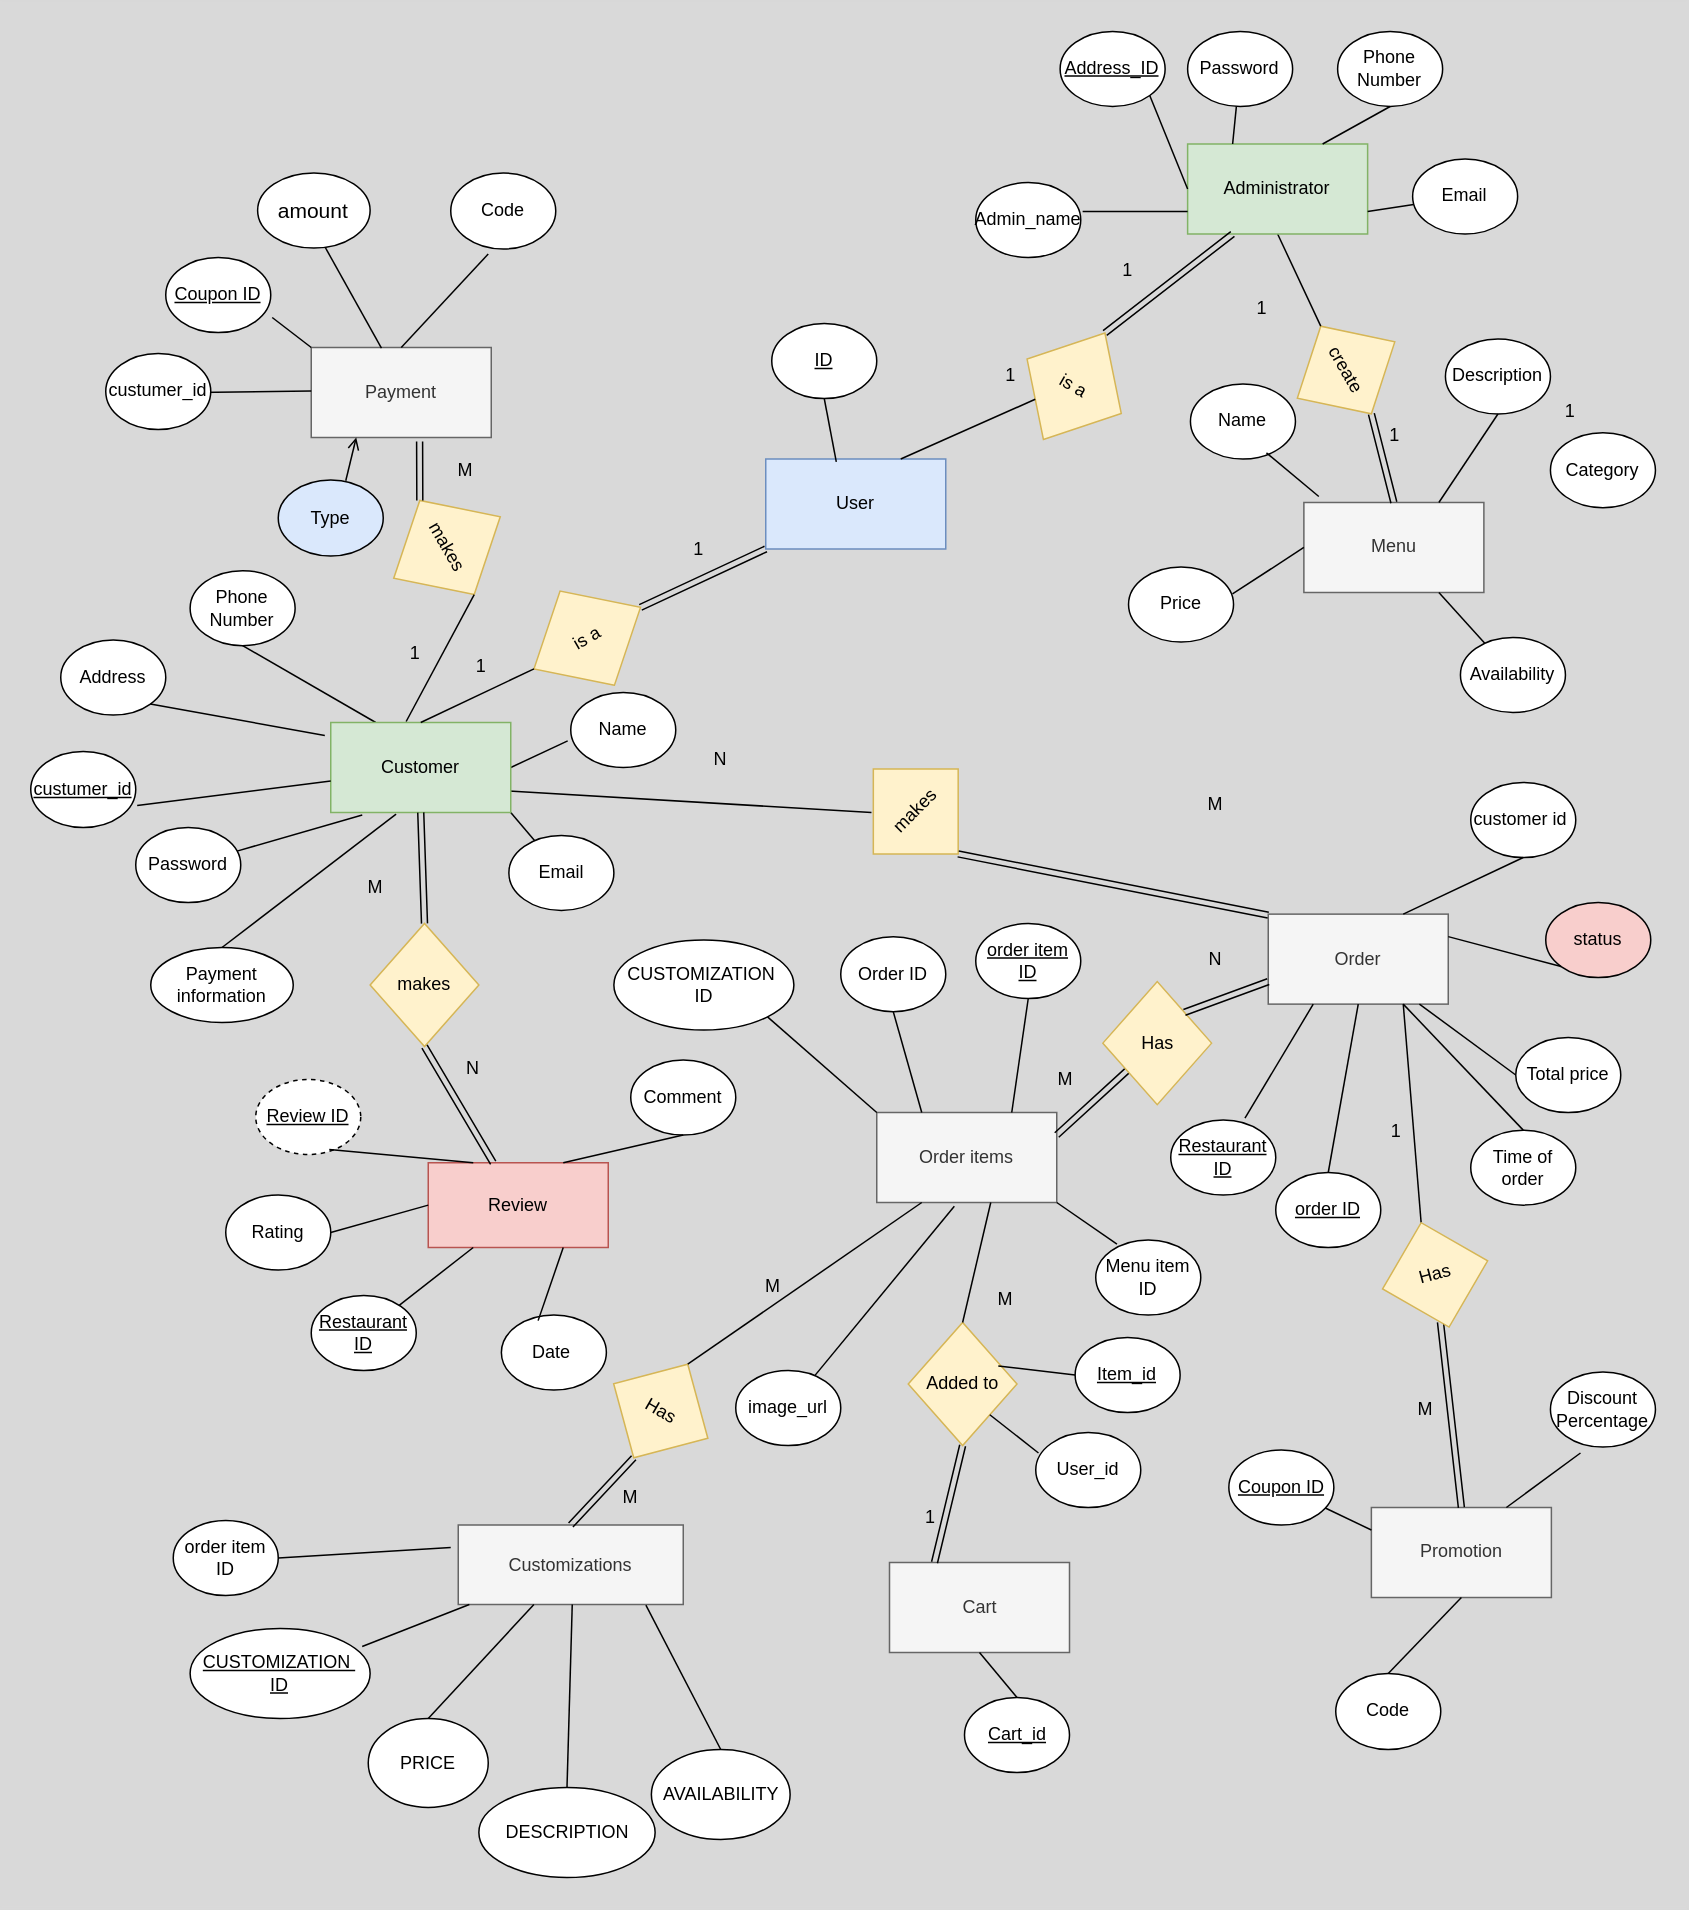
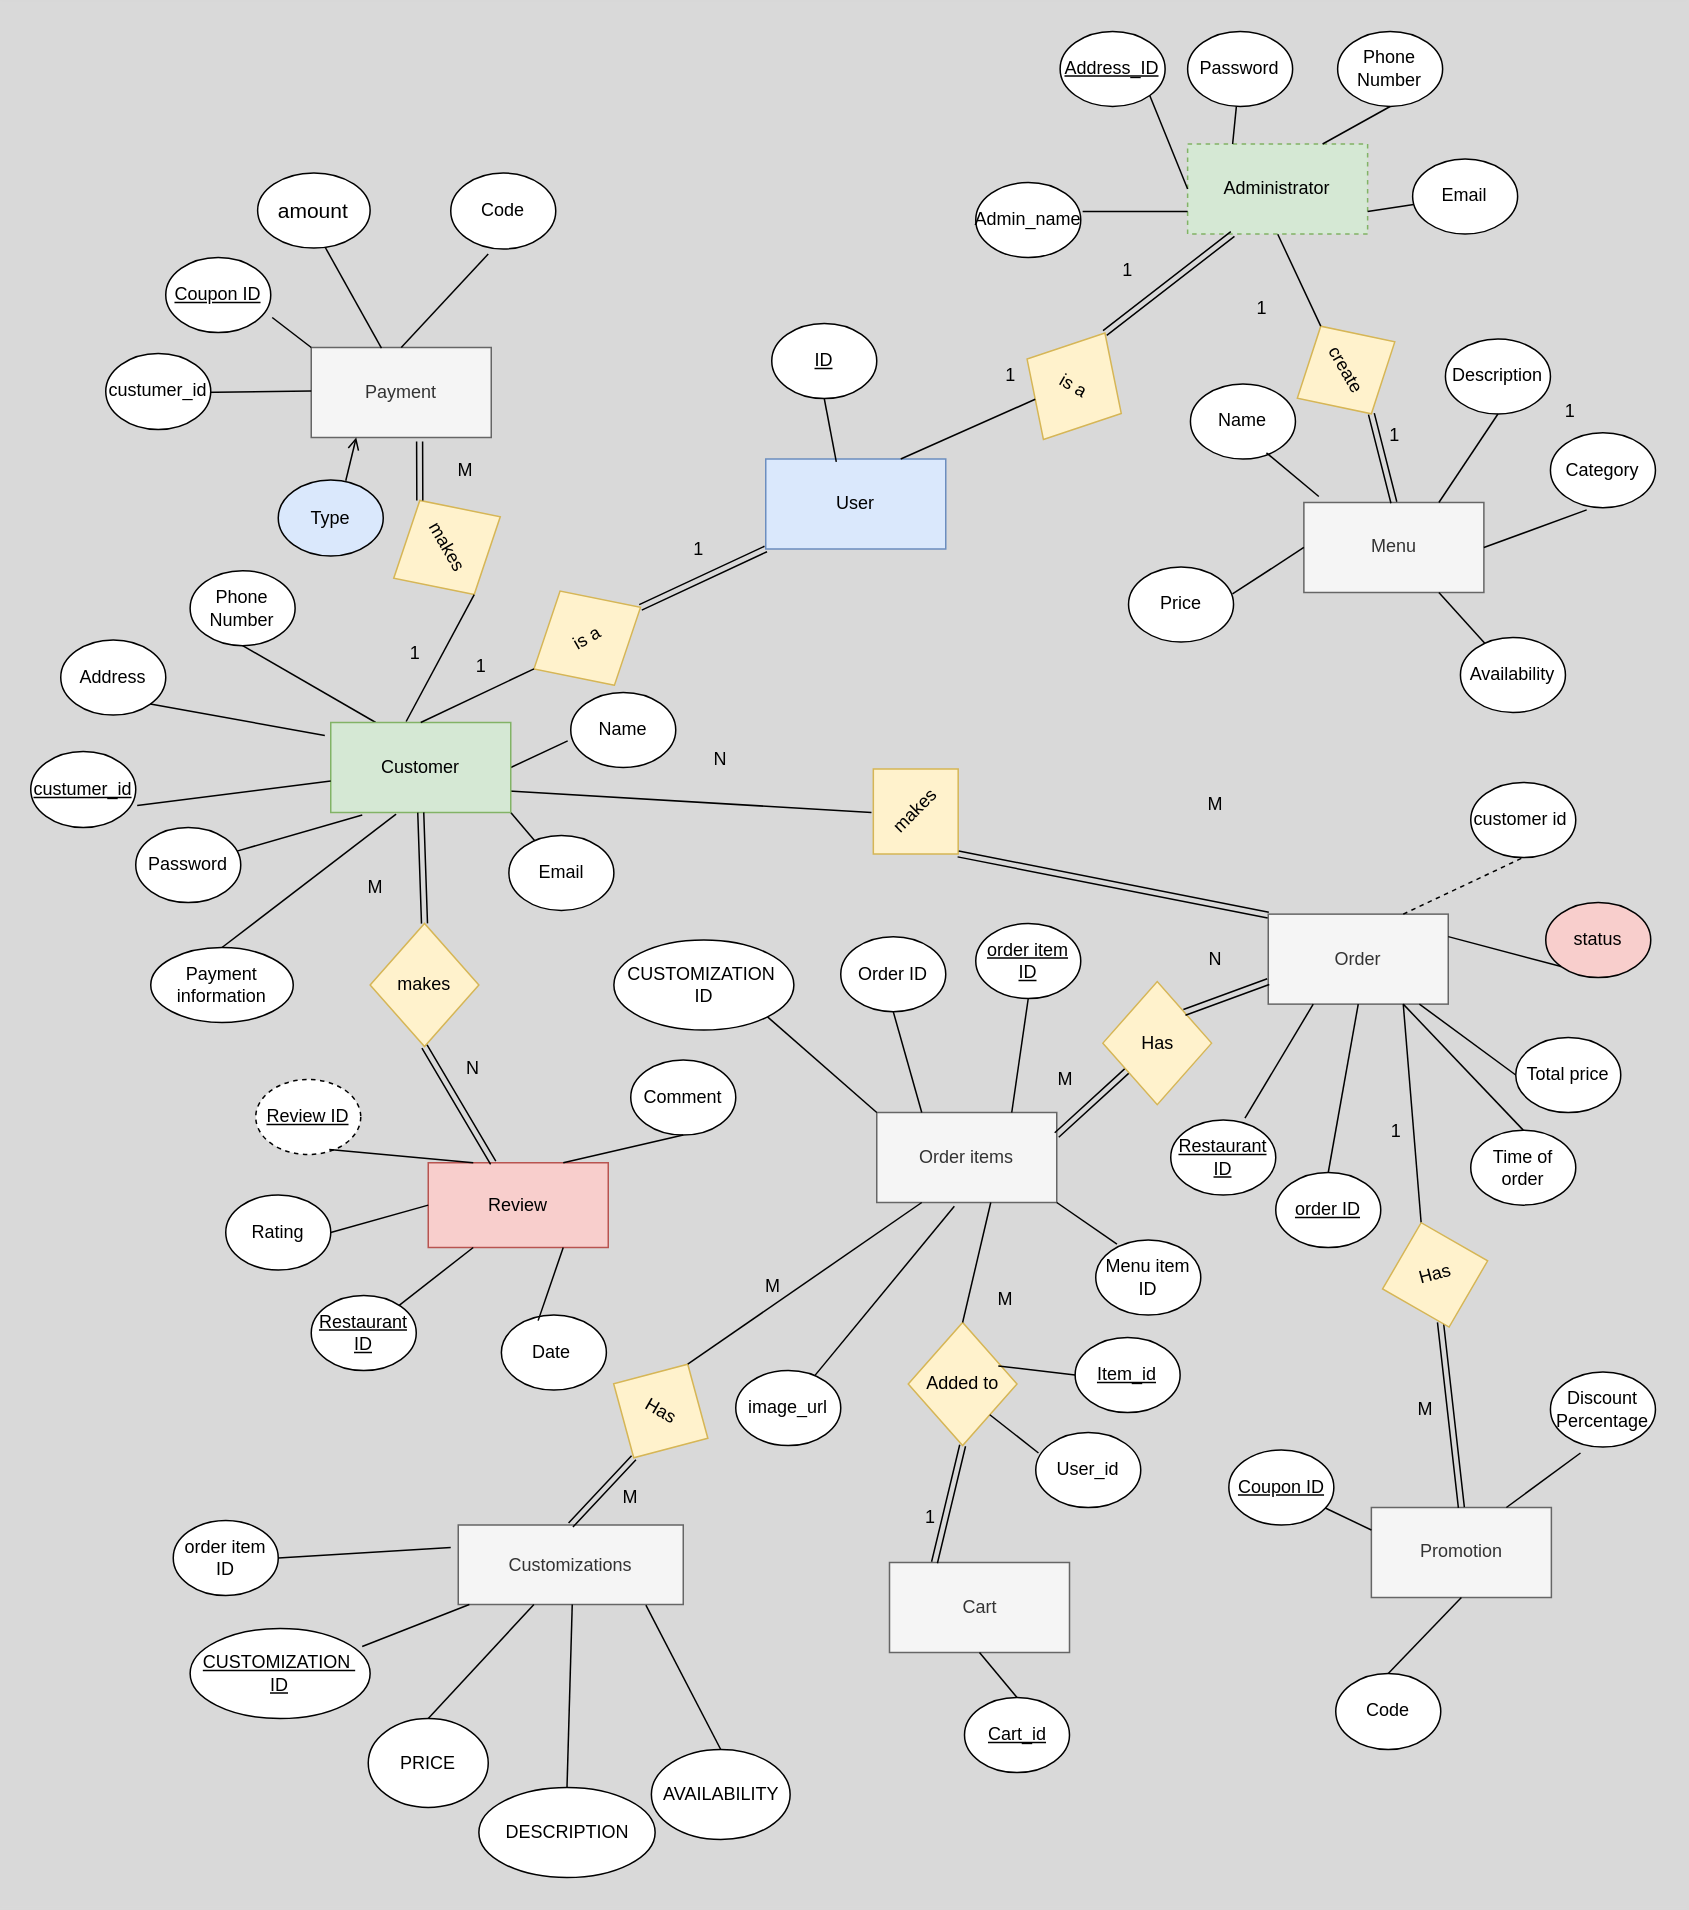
(1278, 189) -> (1278, 189)
none -> (1535, 529)
(1464, 885) -> (1464, 885)
